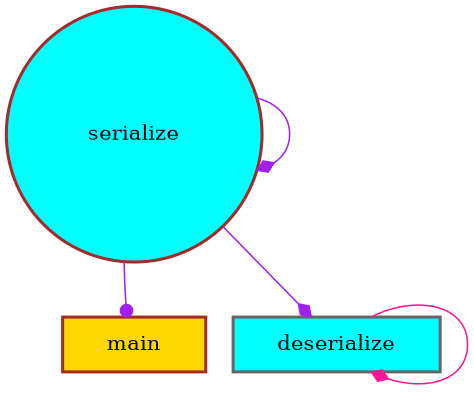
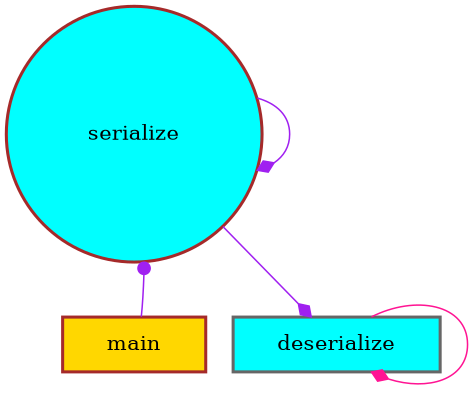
(125, 283) -> (143, 296)
